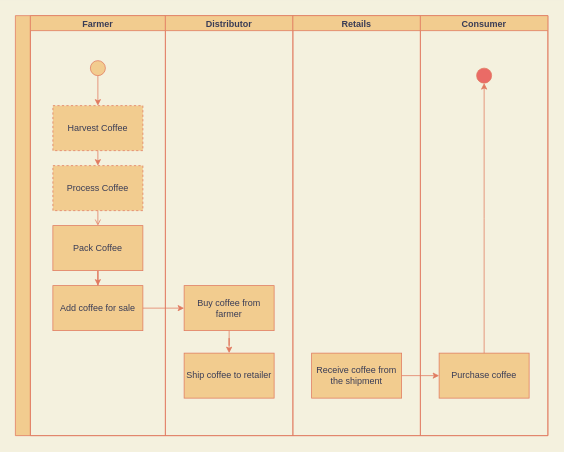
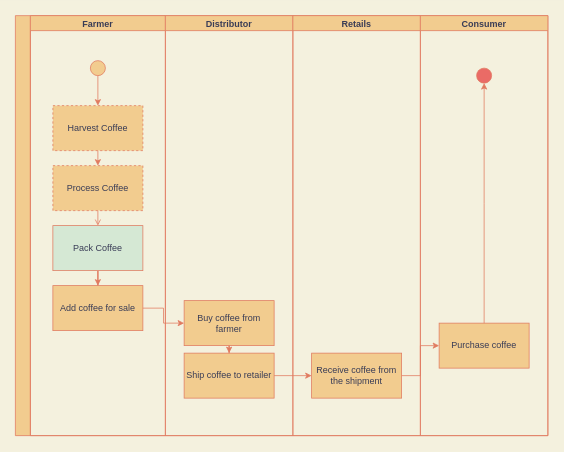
(98, 248) -> (98, 248)
(229, 308) -> (229, 323)
none -> (290, 375)
(484, 375) -> (484, 345)
